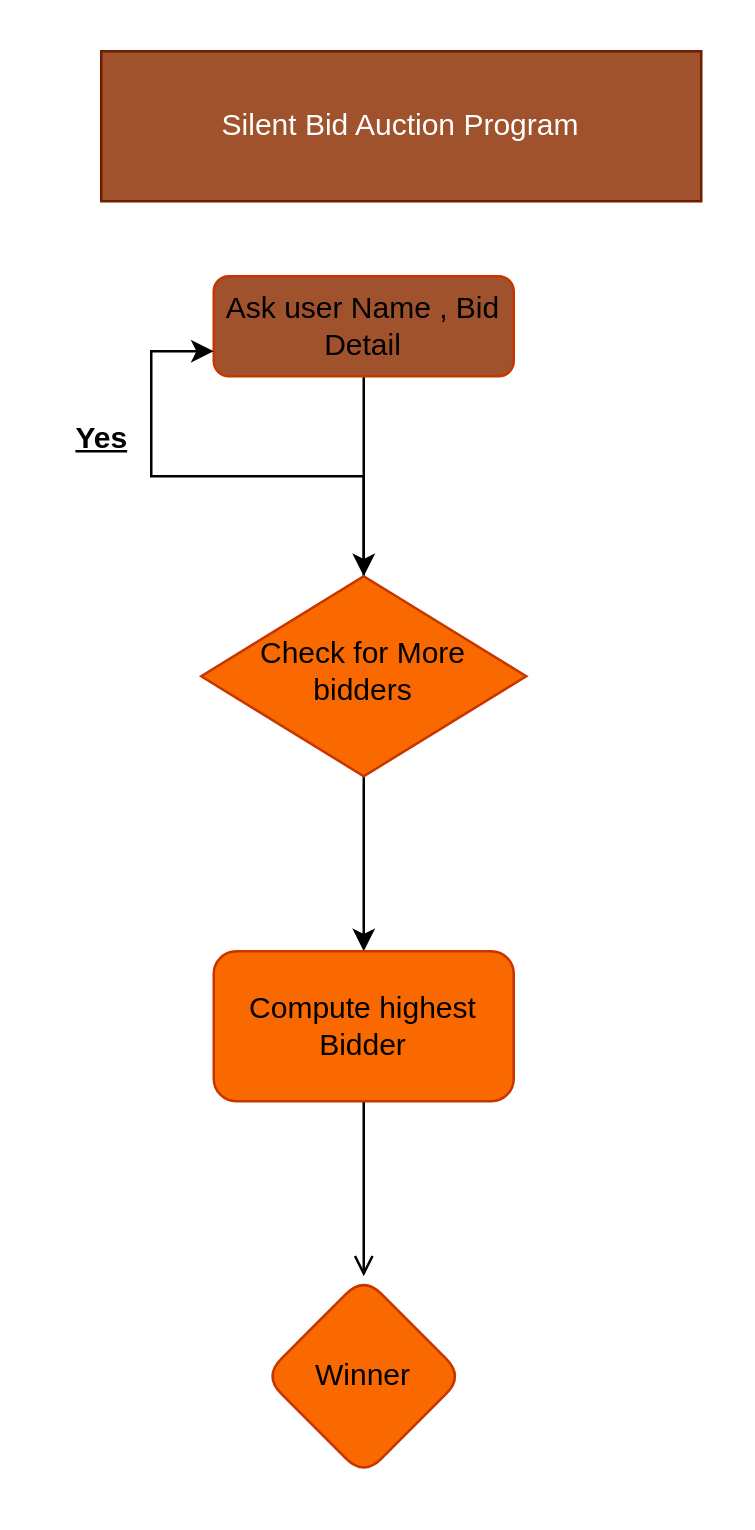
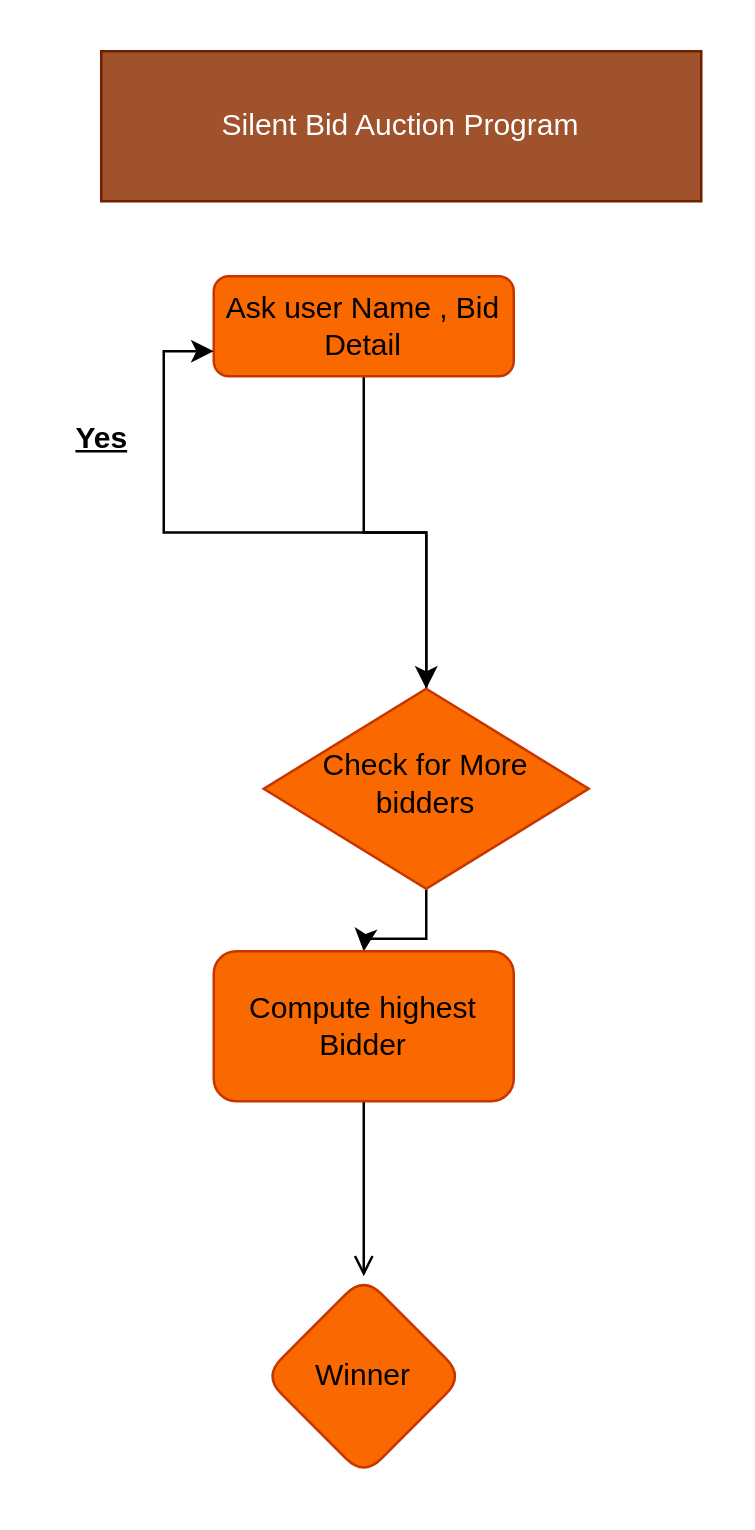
(364, 326) -> (364, 326)
(364, 676) -> (426, 789)
